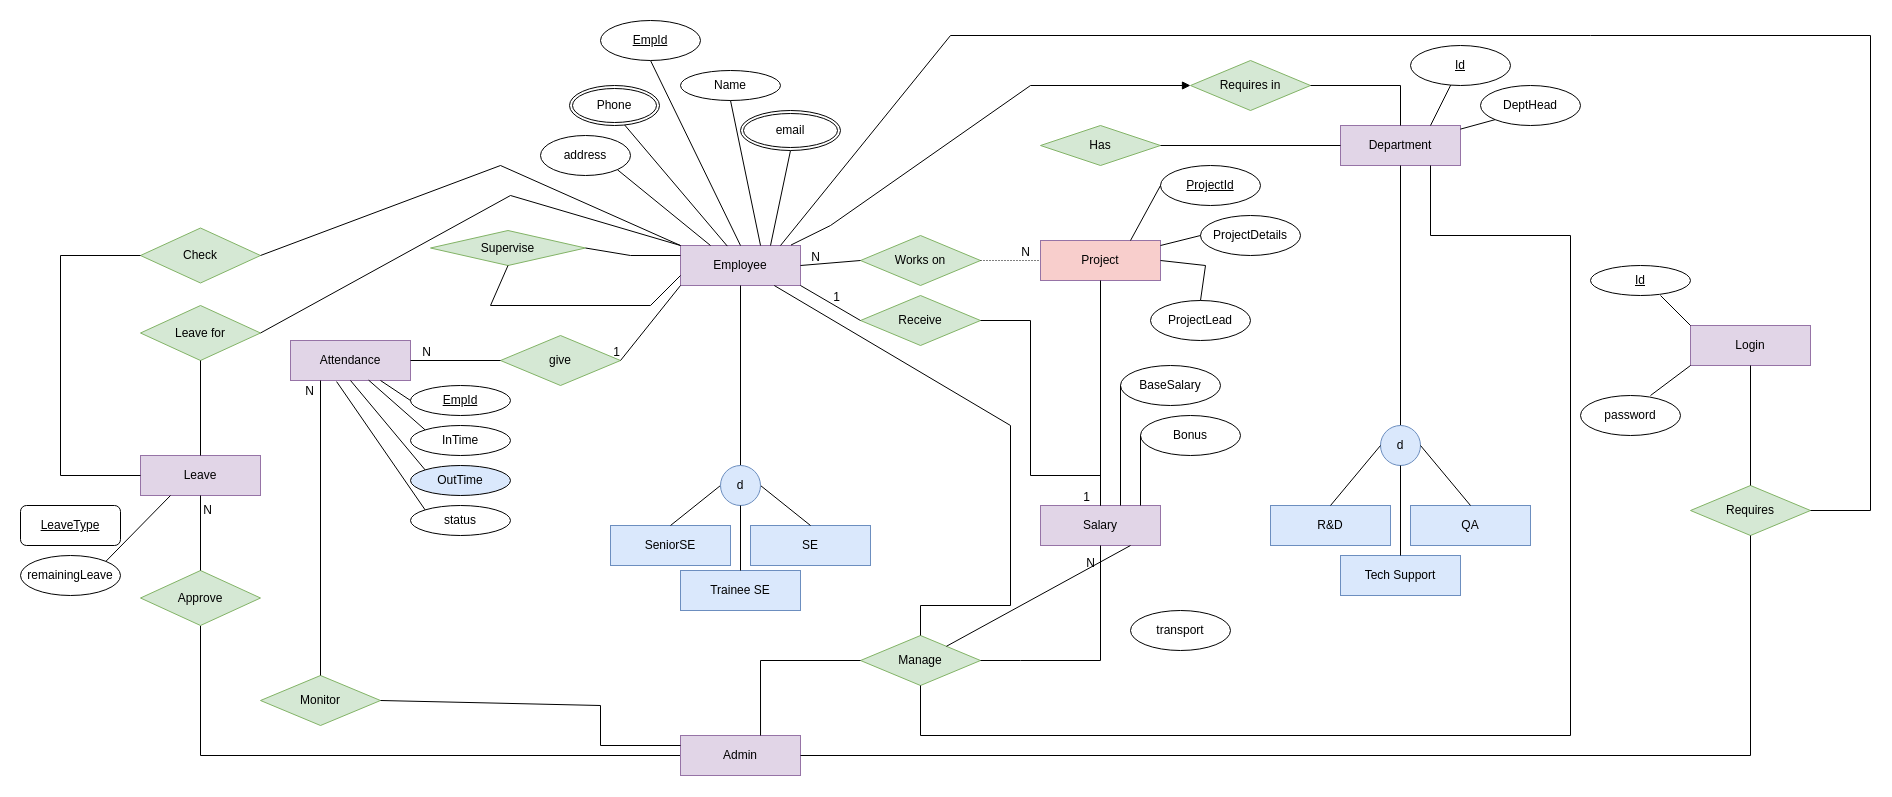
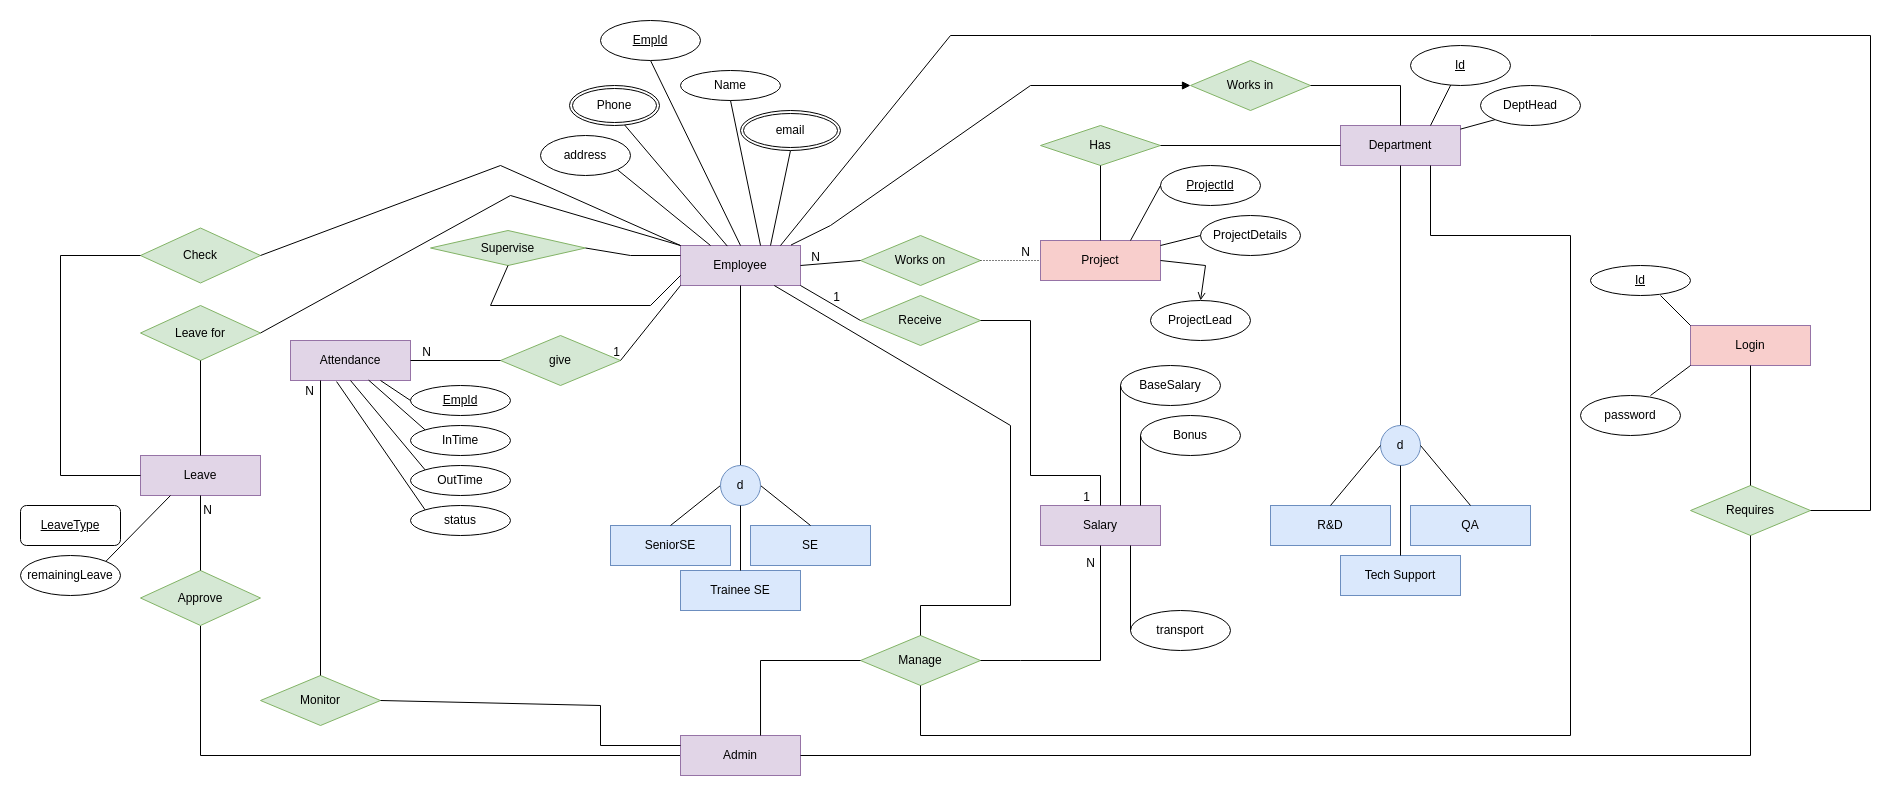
(1251, 86) -> (1251, 86)
(1201, 296) -> (1201, 294)
(1751, 346) -> (1751, 346)
(1101, 377) -> (1101, 204)
(461, 481) -> (461, 481)
(1039, 596) -> (1131, 587)
